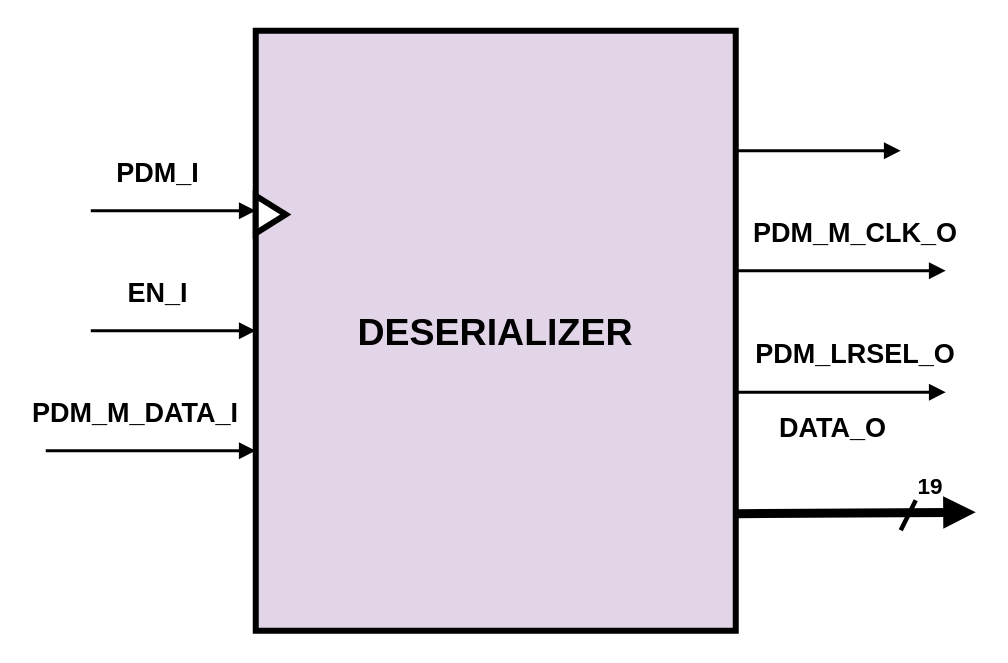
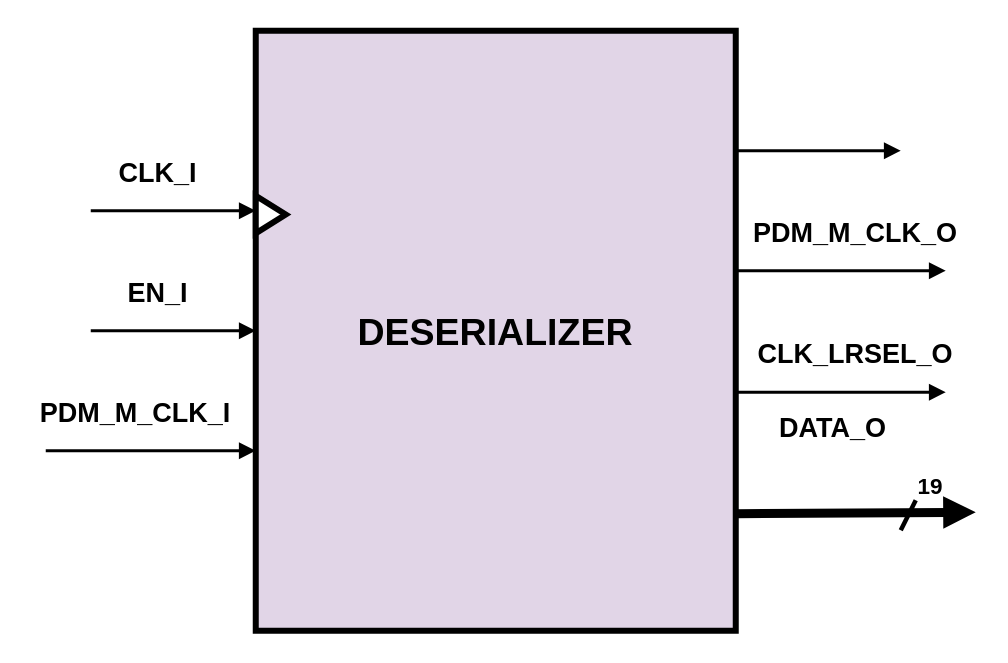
(158, 173) -> (158, 173)
(856, 355) -> (856, 355)
(136, 413) -> (136, 413)
